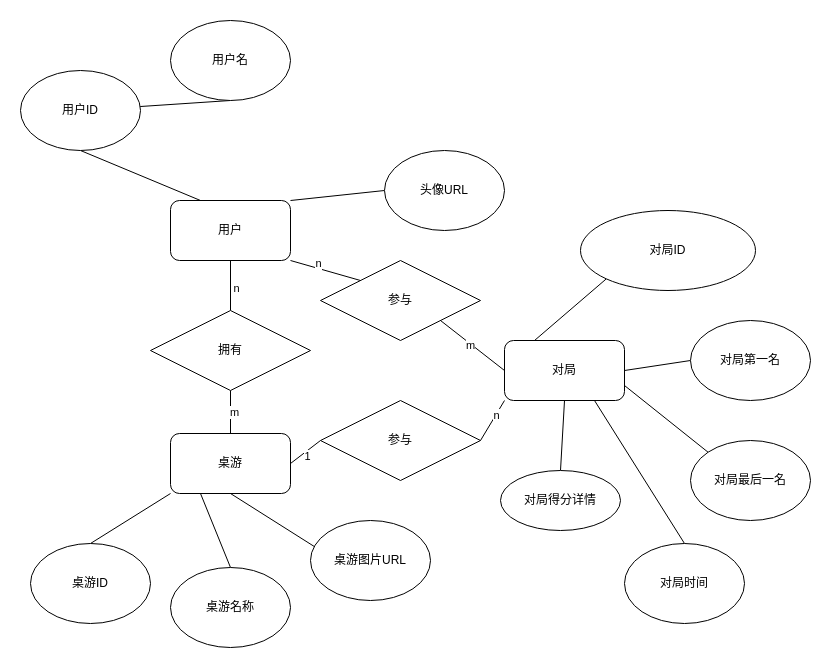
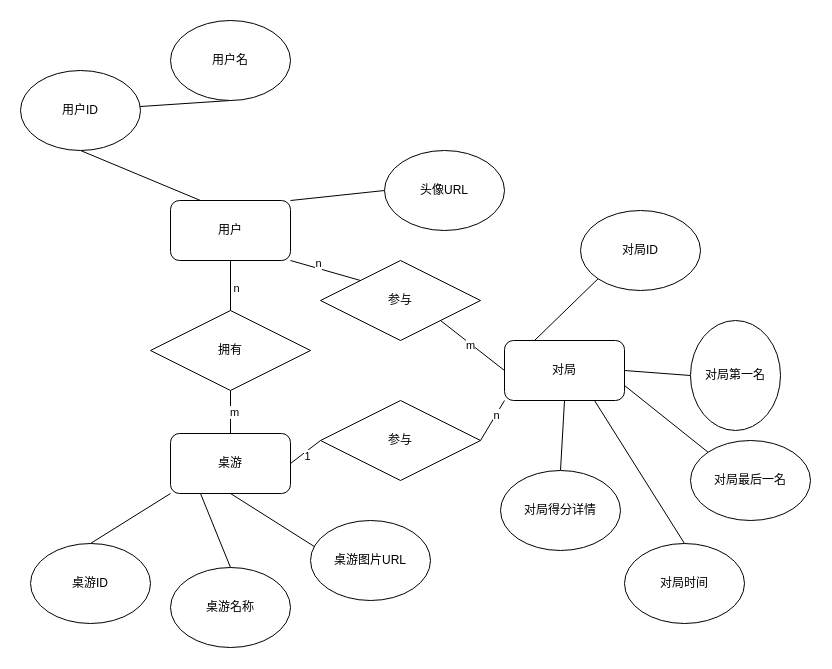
(668, 251) -> (641, 251)
(751, 361) -> (736, 376)
(561, 501) -> (561, 511)
